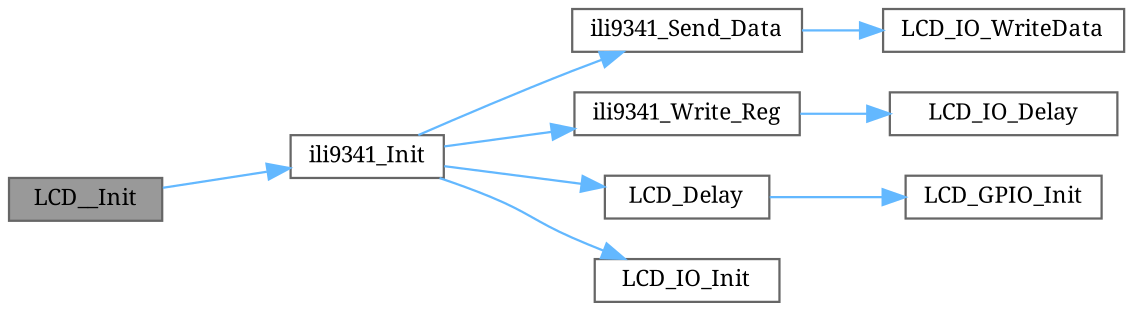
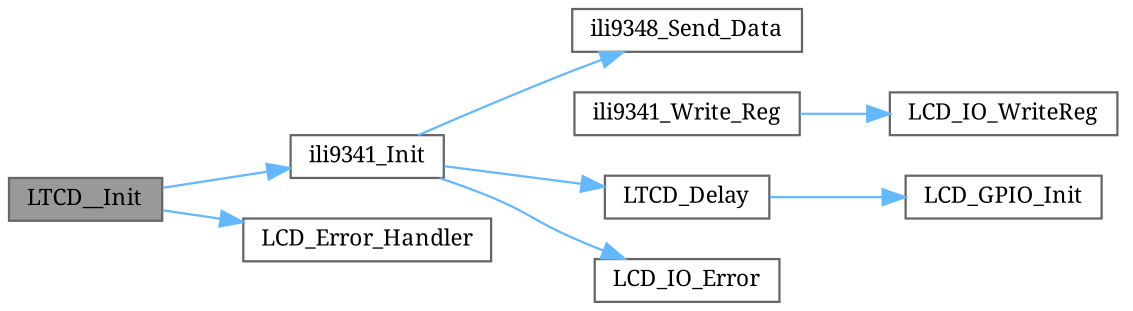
(687, 30) -> (687, 30)
(1004, 30) -> none
(1004, 114) -> (1004, 114)
(498, 139) -> none
(687, 197) -> (687, 197)
(86, 199) -> (86, 199)
none -> (367, 240)
(687, 280) -> (687, 280)
